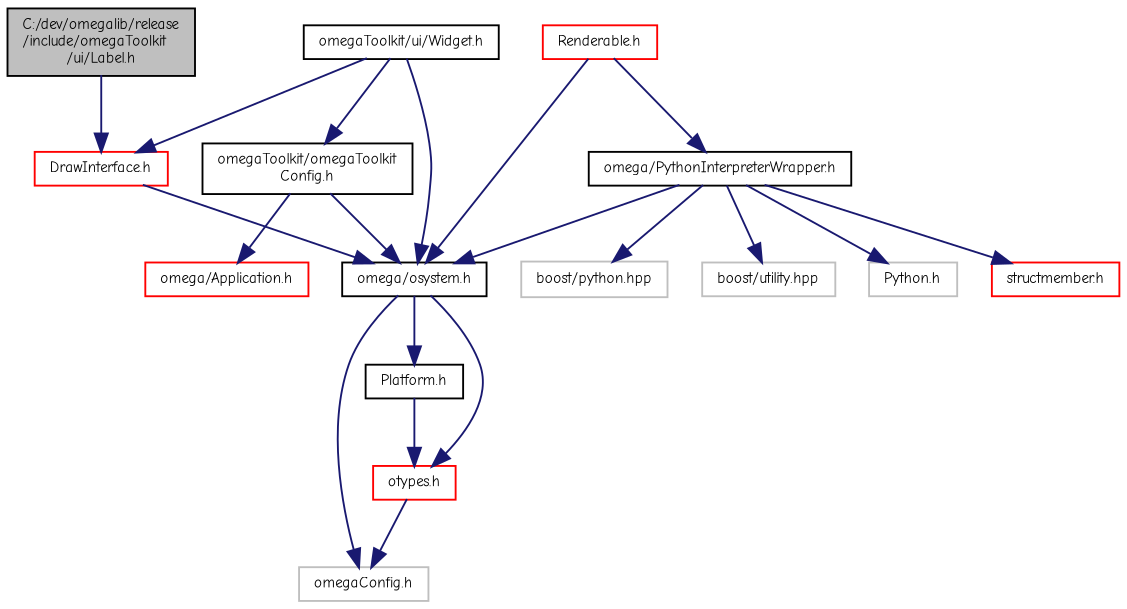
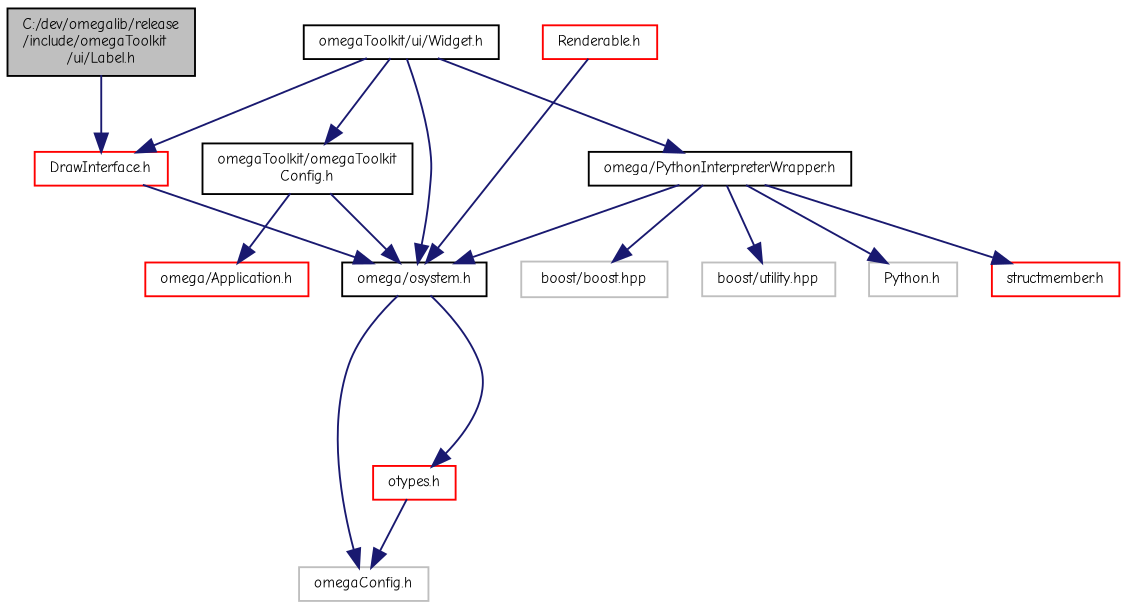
(653, 98) -> (540, 98)
(594, 279) -> (594, 279)
(414, 382) -> none
